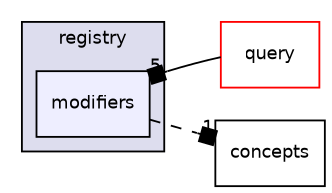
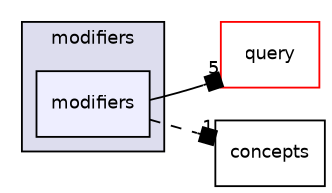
(93, 39) -> (93, 39)
(194, 64) -> (177, 93)
